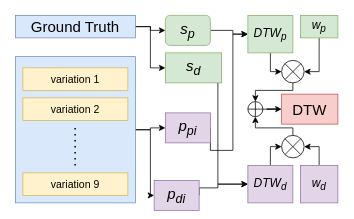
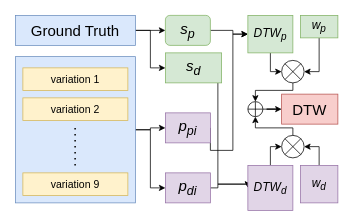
(75, 27) -> (75, 30)
(270, 184) -> (270, 188)
(177, 195) -> (188, 188)
